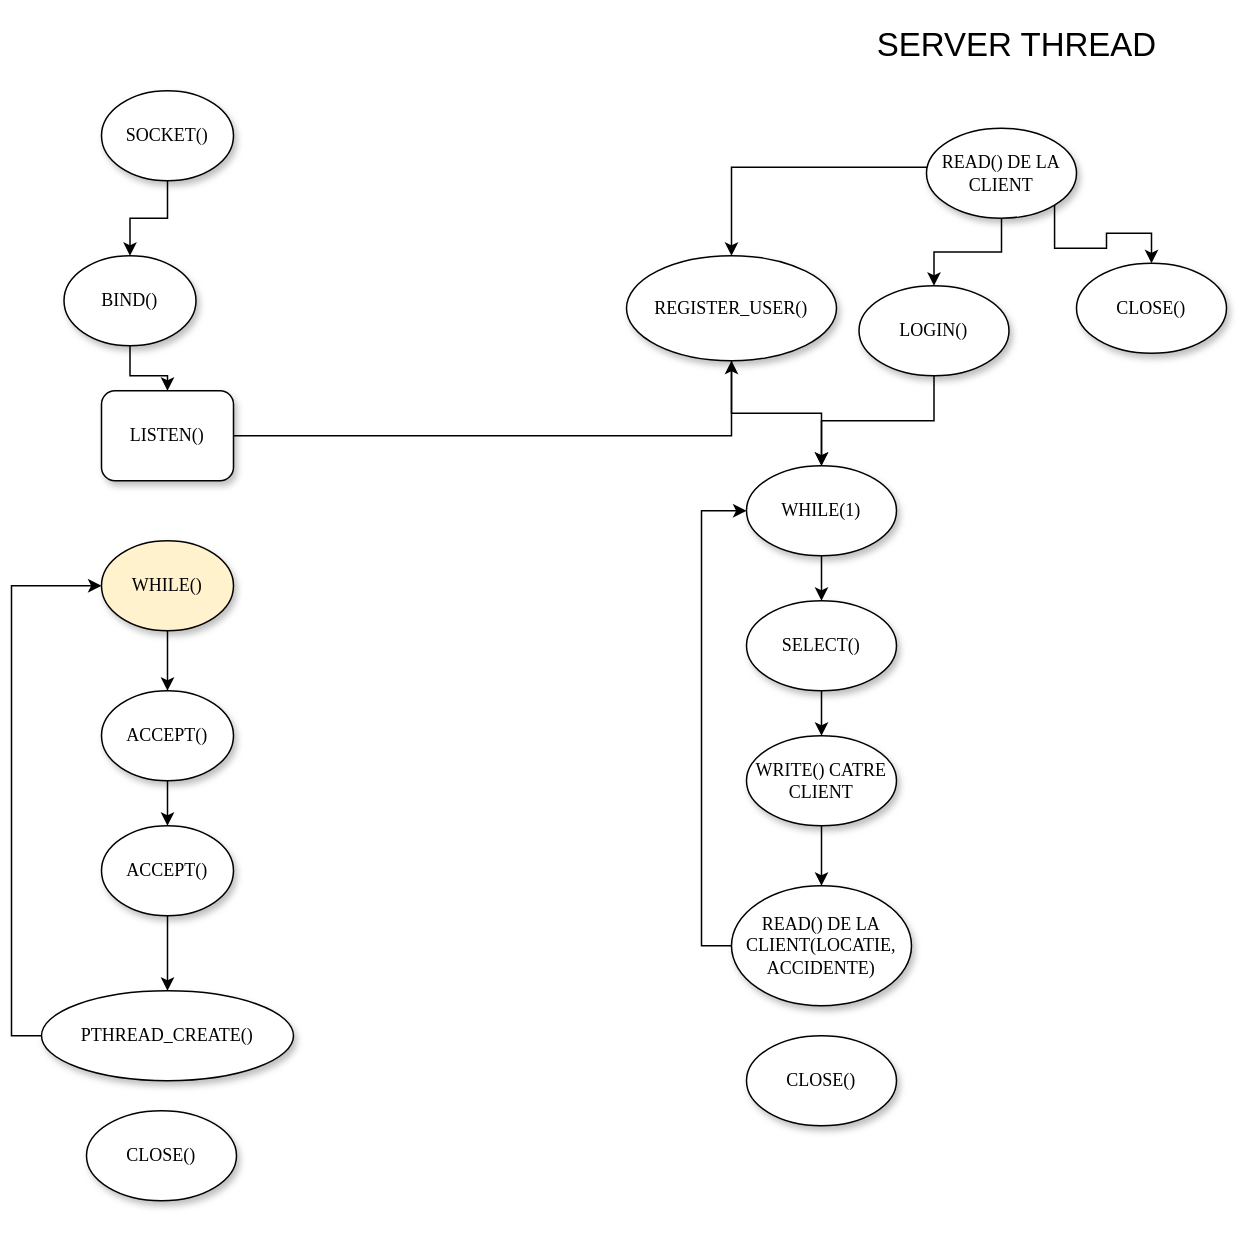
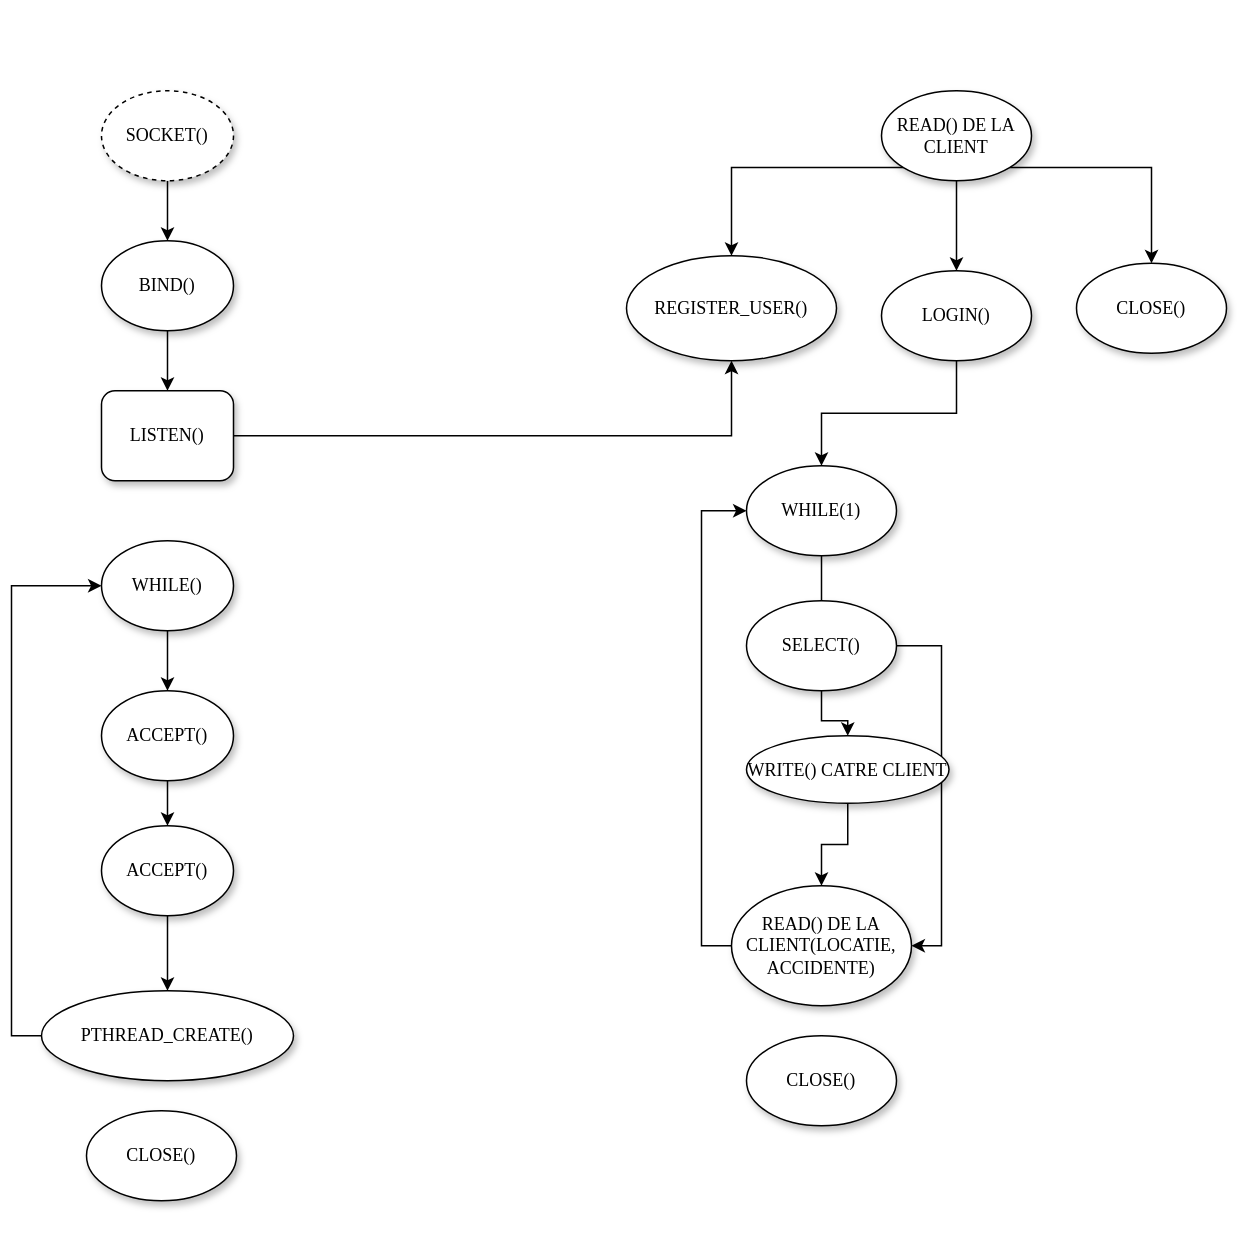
(1016, 46) -> none
(167, 136) -> (167, 136)
(1001, 173) -> (956, 136)
(130, 301) -> (167, 286)
(934, 331) -> (956, 316)
(776, 413) -> none
(167, 586) -> (167, 586)
(821, 589) -> (821, 593)
(821, 781) -> (848, 770)
none -> (941, 783)
